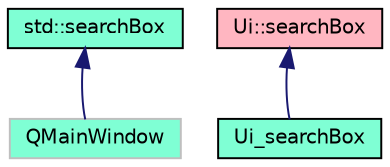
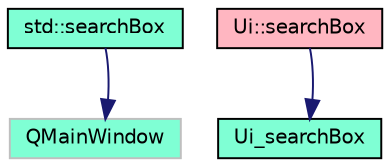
(82, 94) -> (108, 74)
(287, 94) -> (313, 74)
